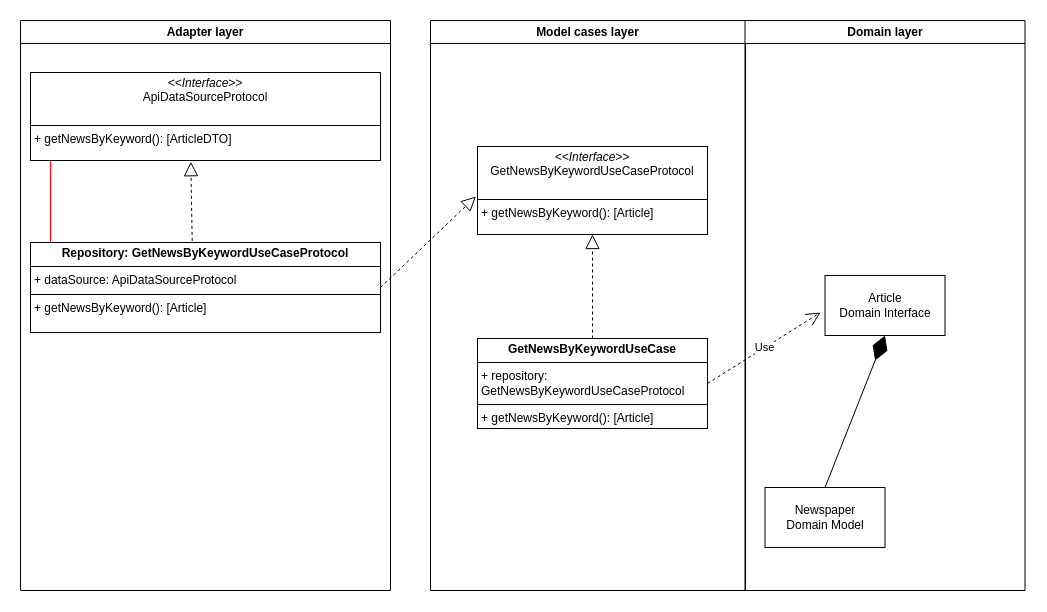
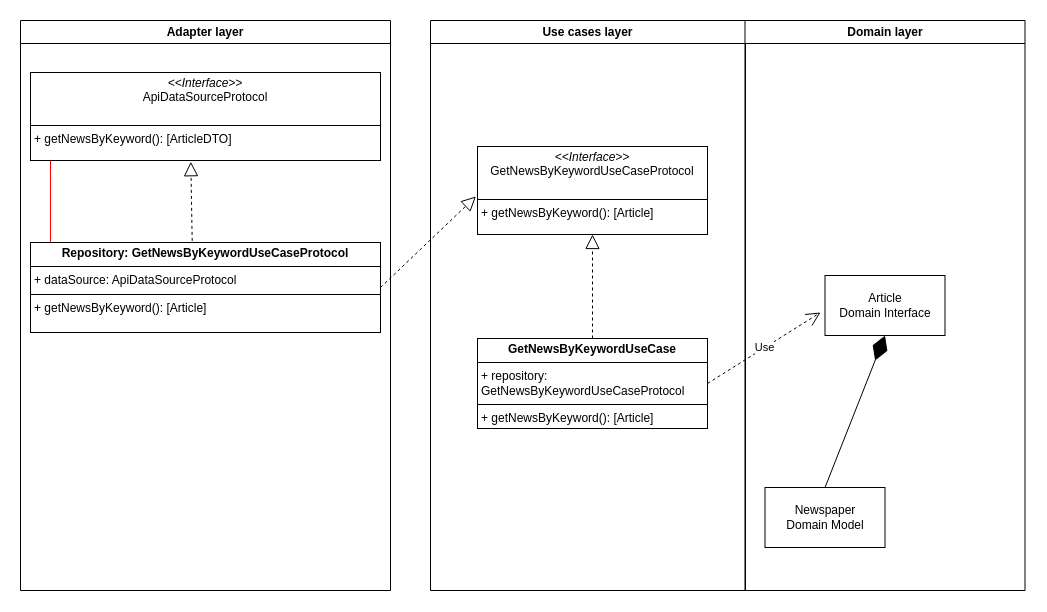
(588, 33) -> (588, 33)
